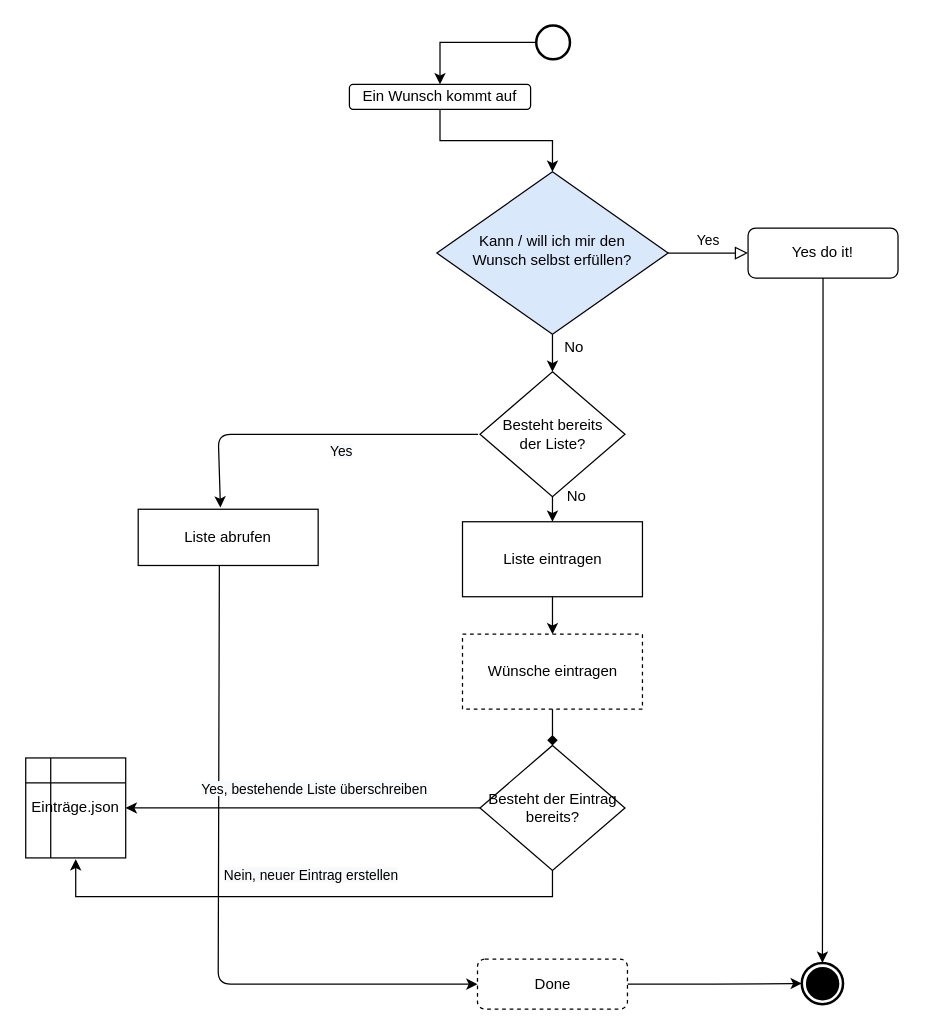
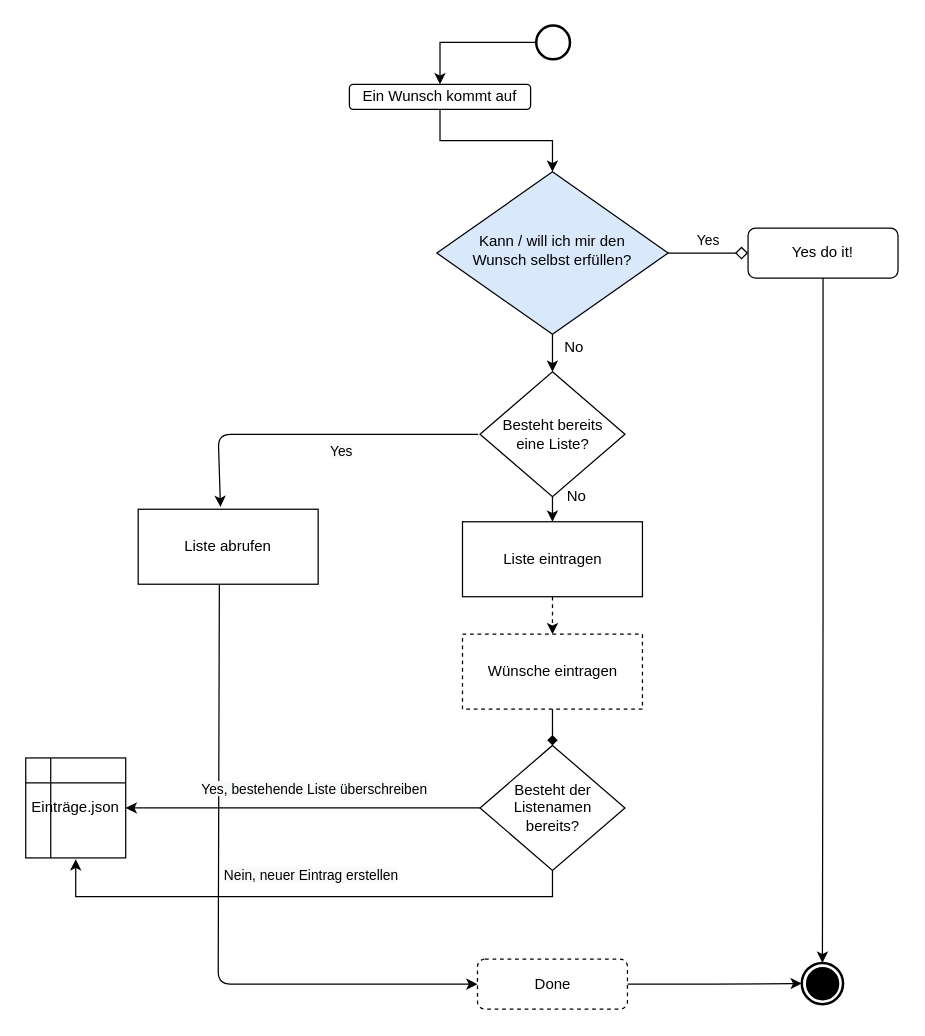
(734, 253) -> (734, 253)
(553, 434) -> (553, 434)
(228, 538) -> (228, 547)
(553, 612) -> (553, 612)
(553, 808) -> (553, 808)
